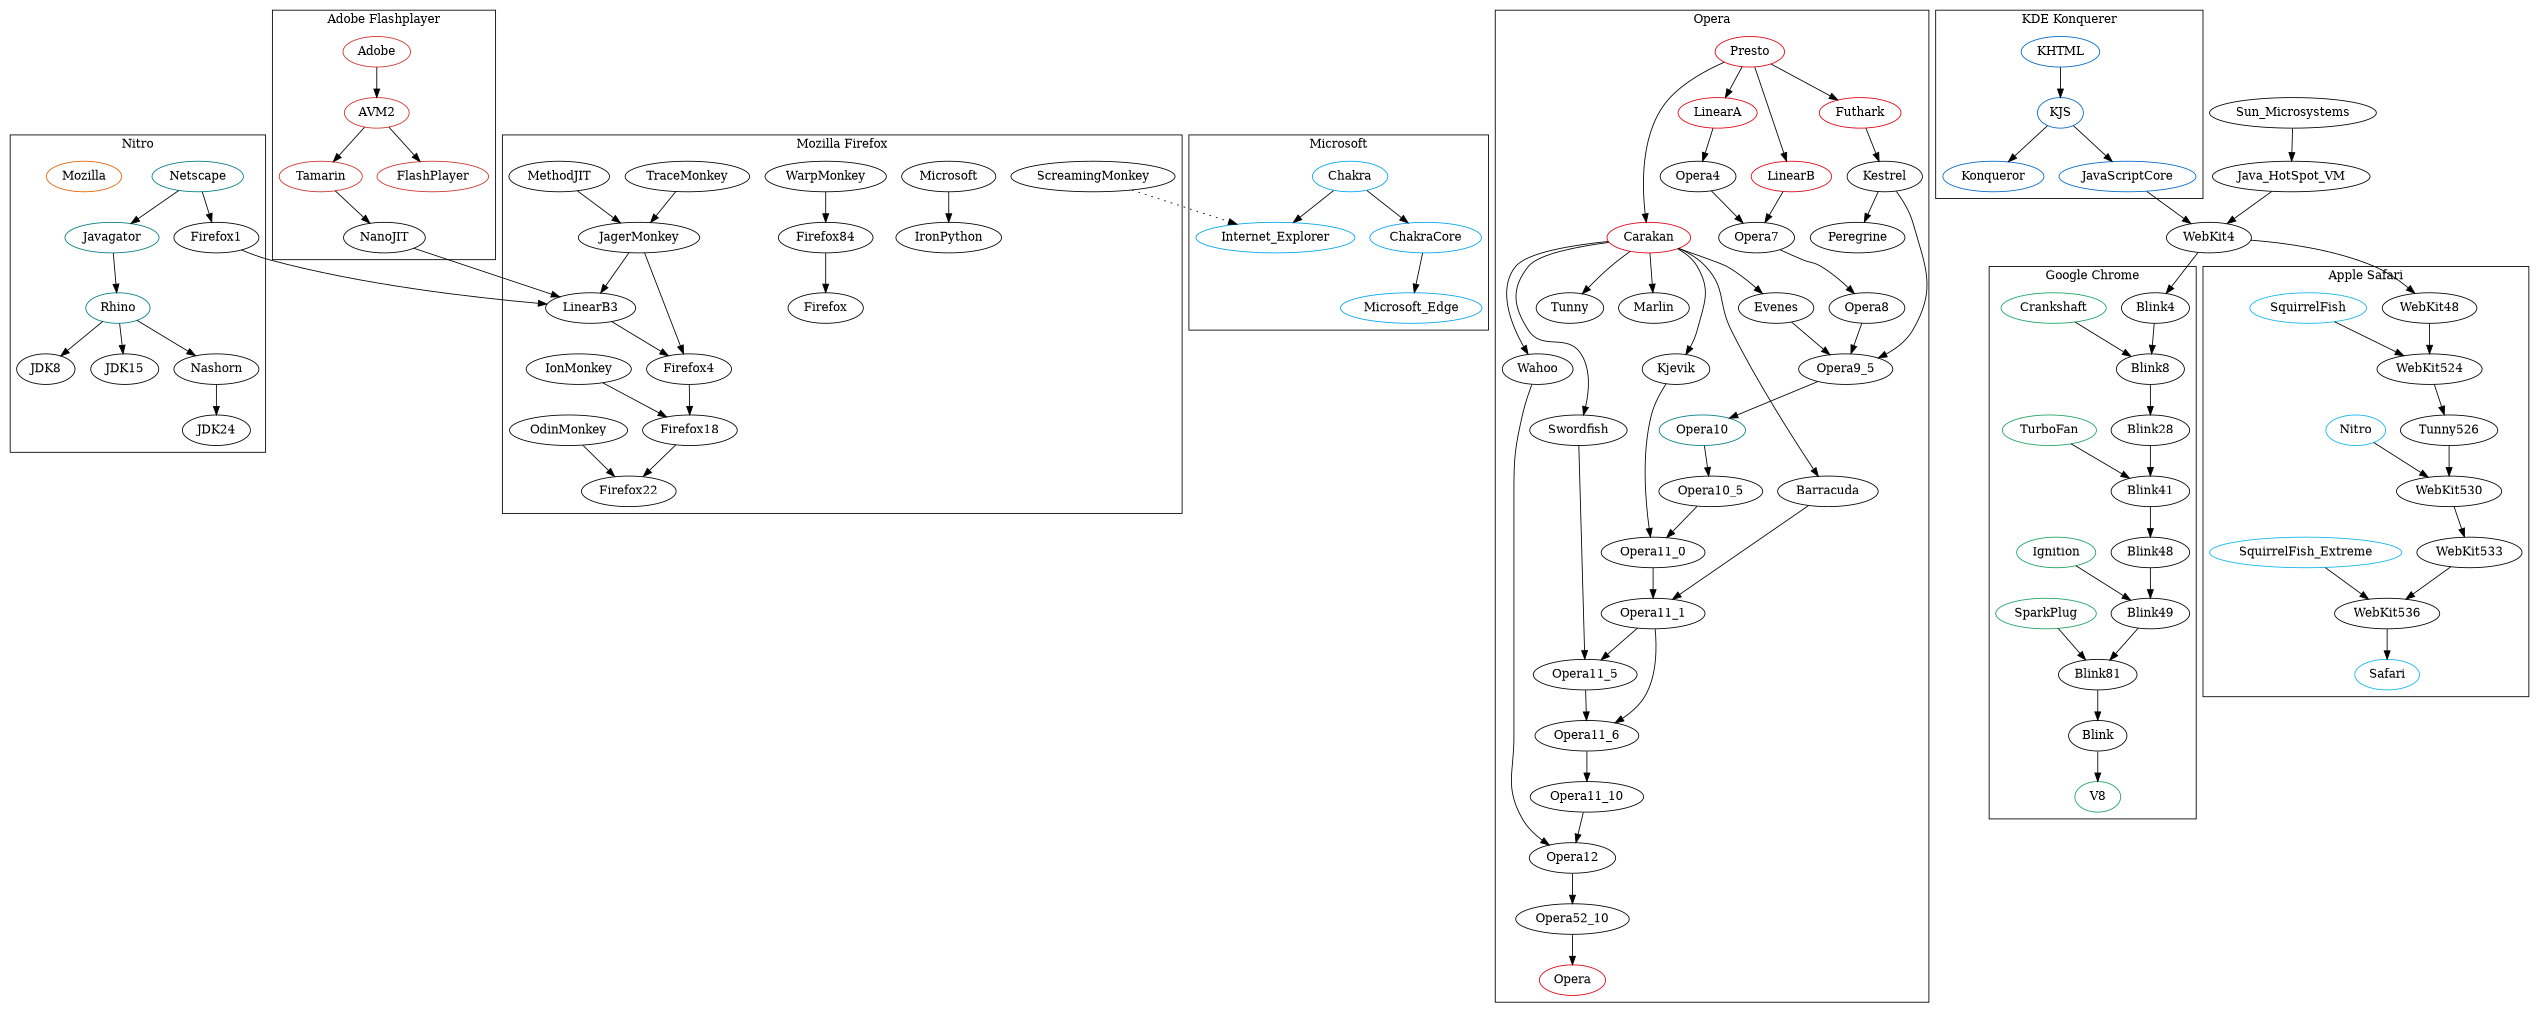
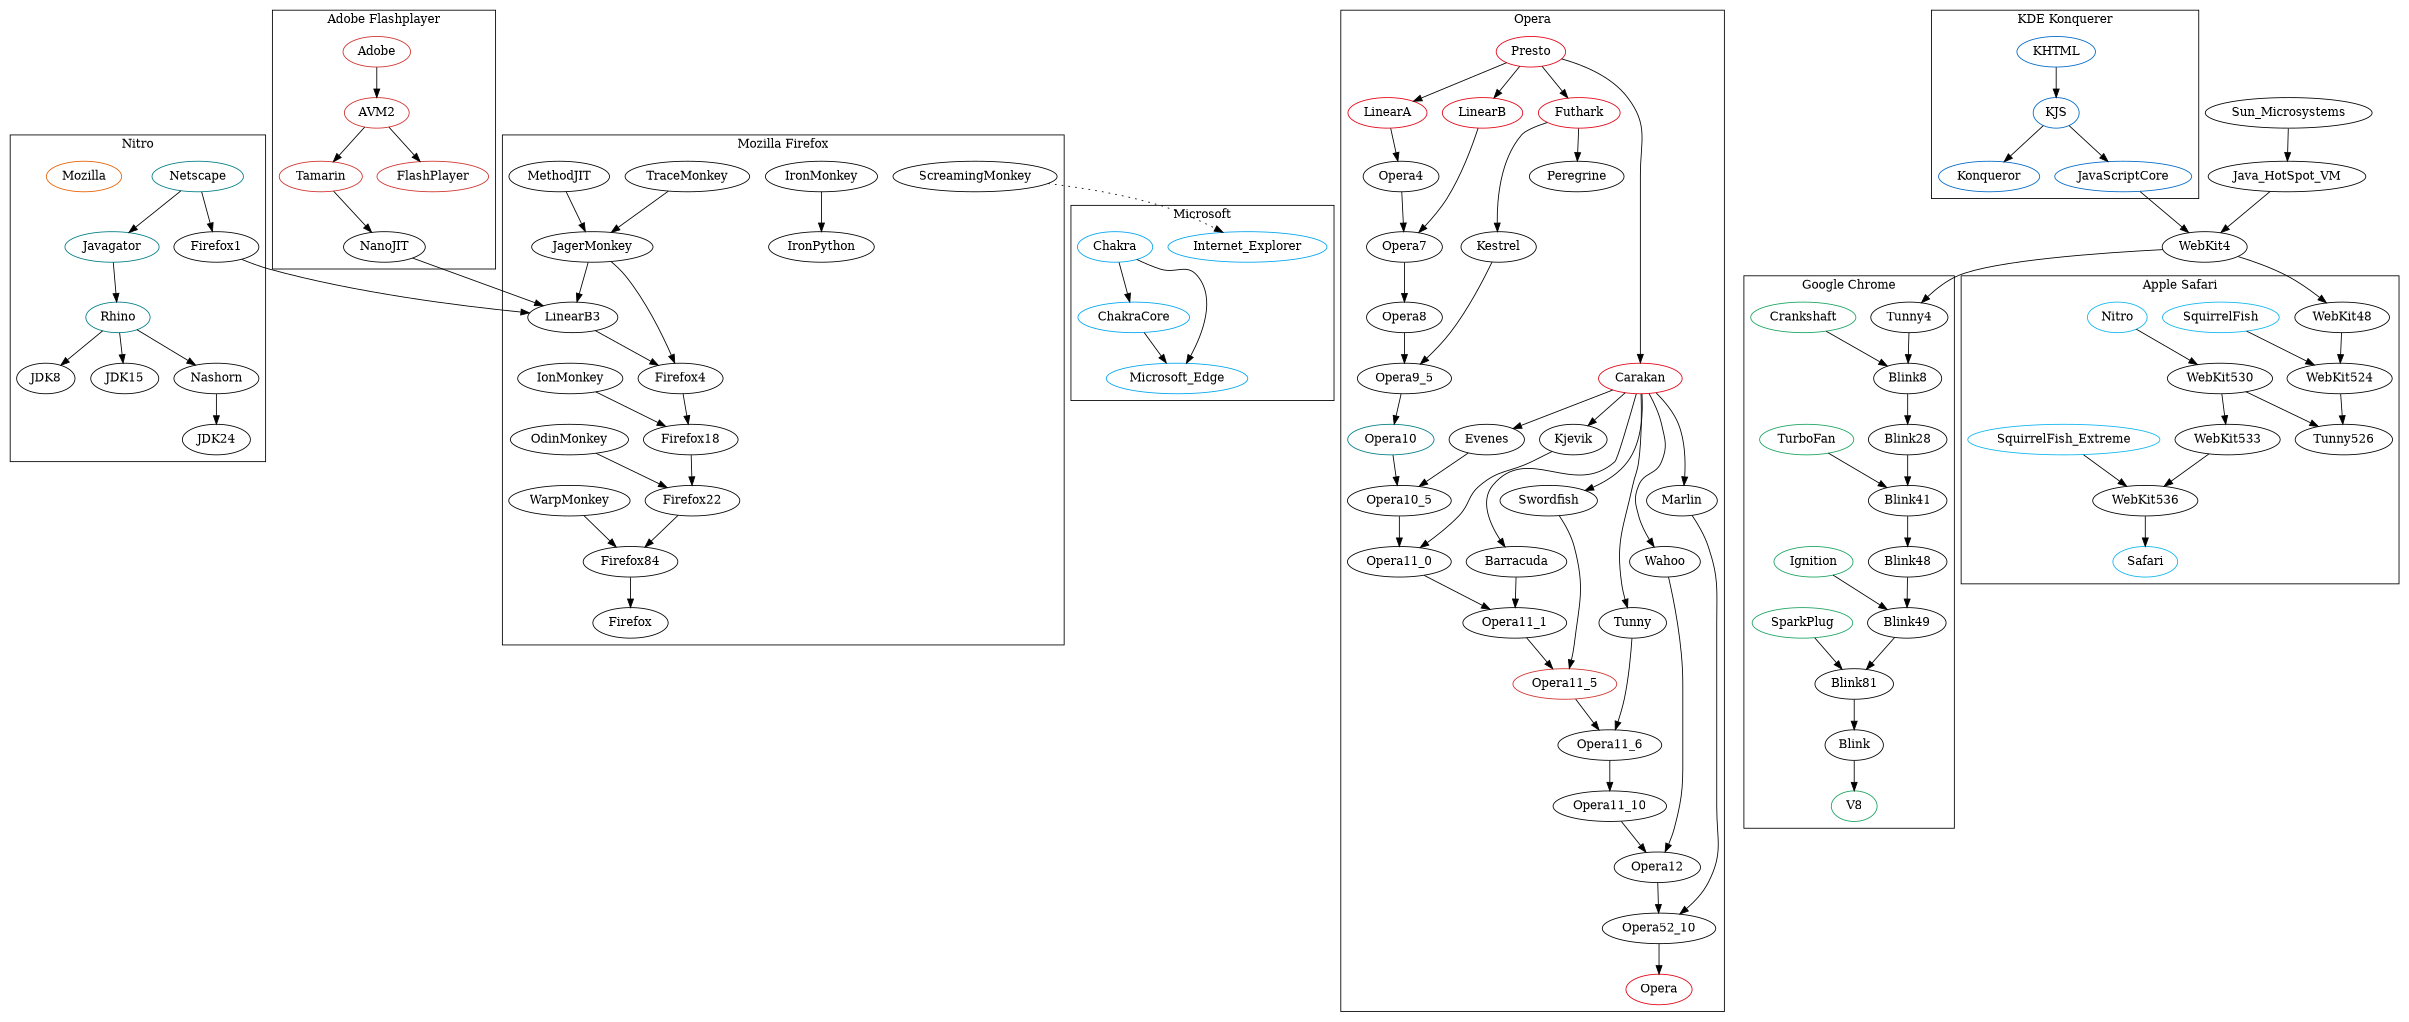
(949, 177) -> (821, 177)
(1873, 203) -> (1578, 140)
(1317, 204) -> (1203, 284)
(2155, 308) -> (1909, 317)
(1807, 336) -> (1447, 467)
(2449, 457) -> (2278, 407)
none -> (665, 528)
(1585, 675) -> (1565, 684)
(1652, 679) -> (1628, 680)
none -> (1717, 714)
